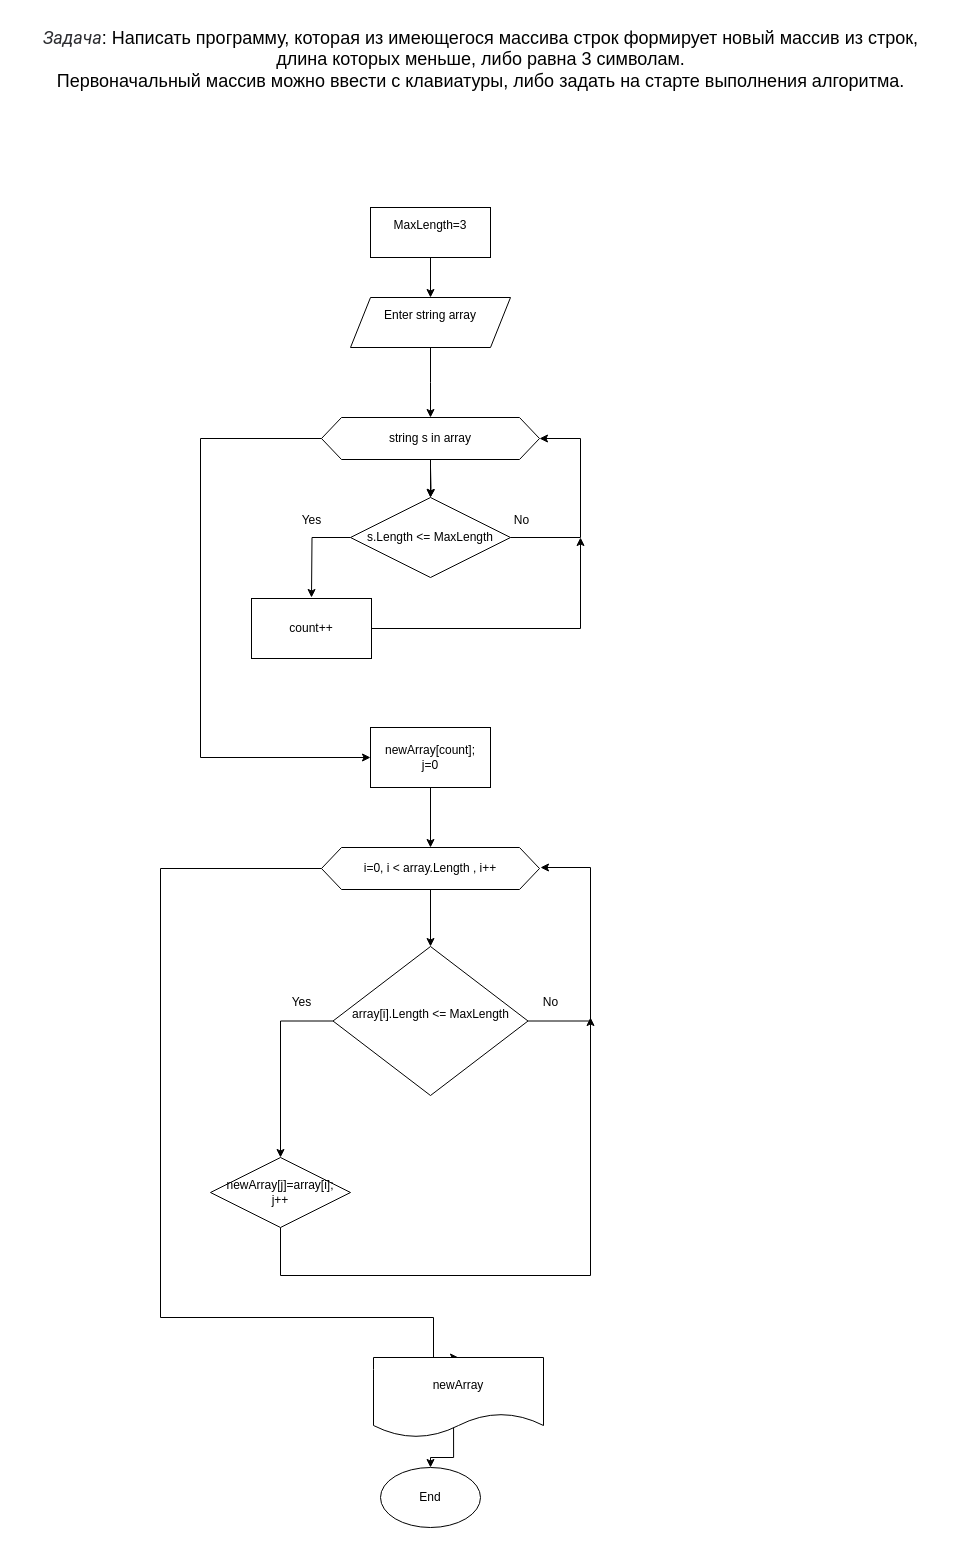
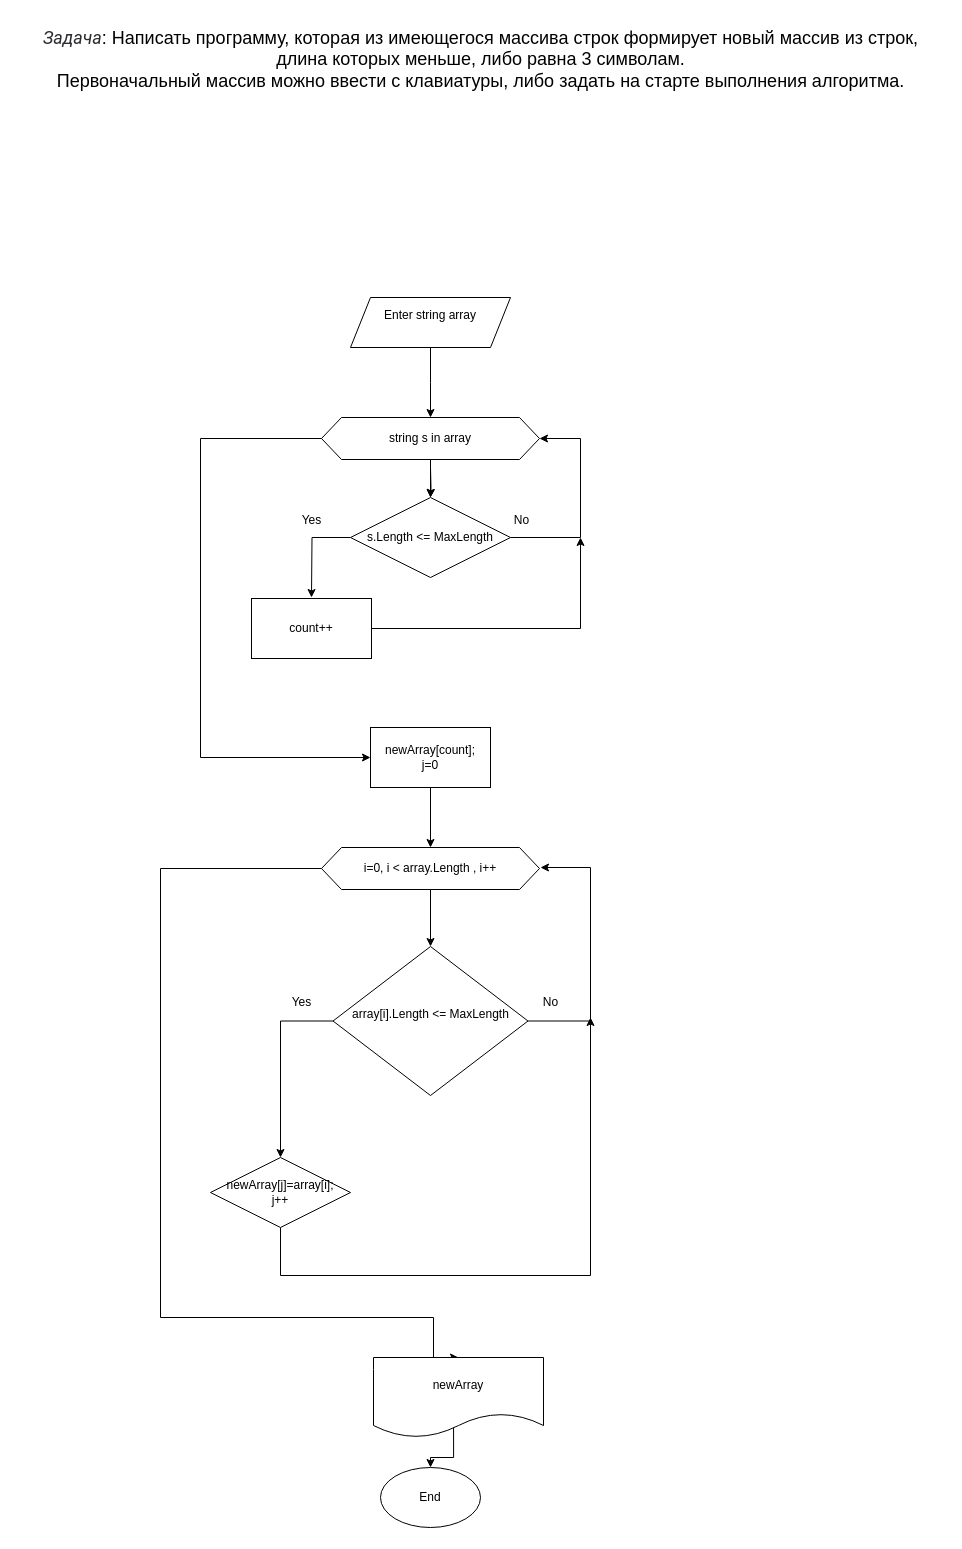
(431, 233) -> none
(431, 274) -> none
